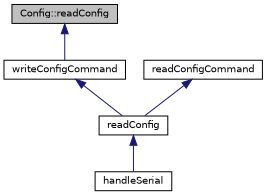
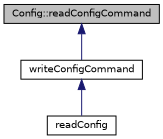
(65, 14) -> (82, 14)
(203, 70) -> none
(133, 181) -> none
